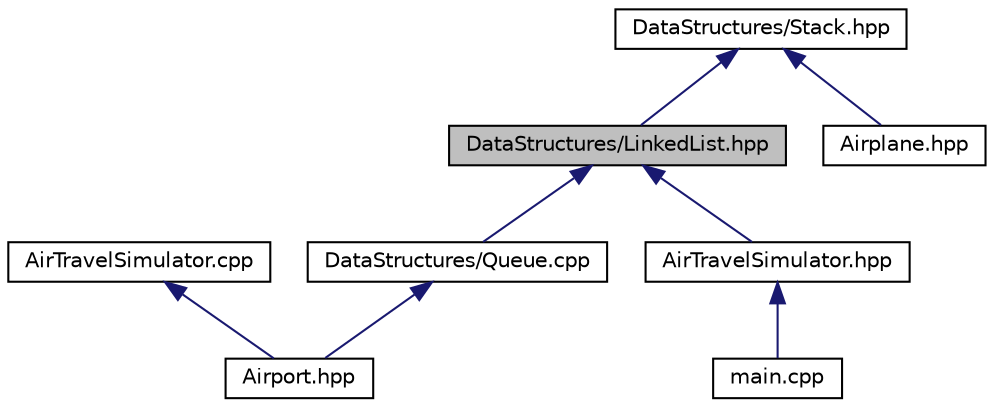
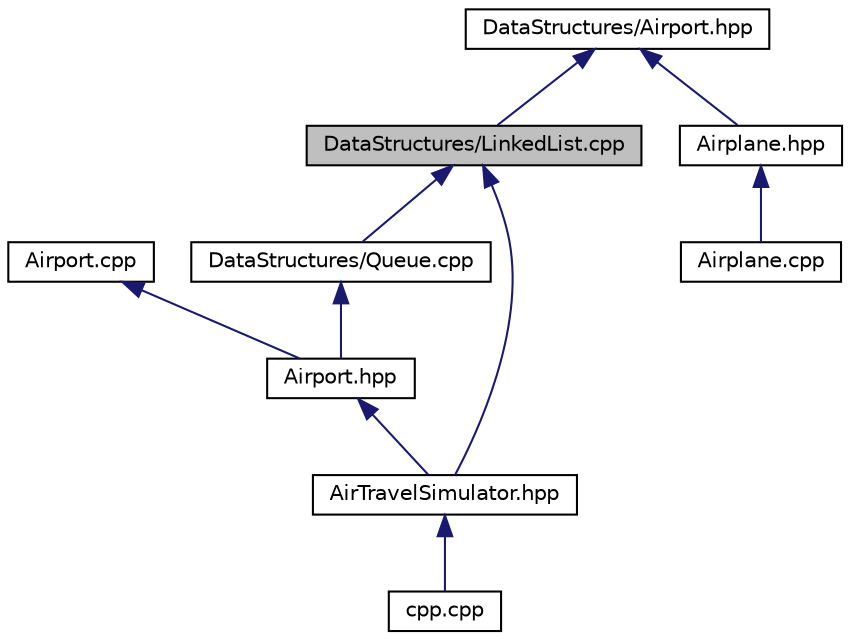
(761, 29) -> (618, 29)
(618, 146) -> (474, 146)
(139, 262) -> (81, 262)
none -> (761, 262)
(778, 378) -> (445, 611)
none -> (400, 444)
